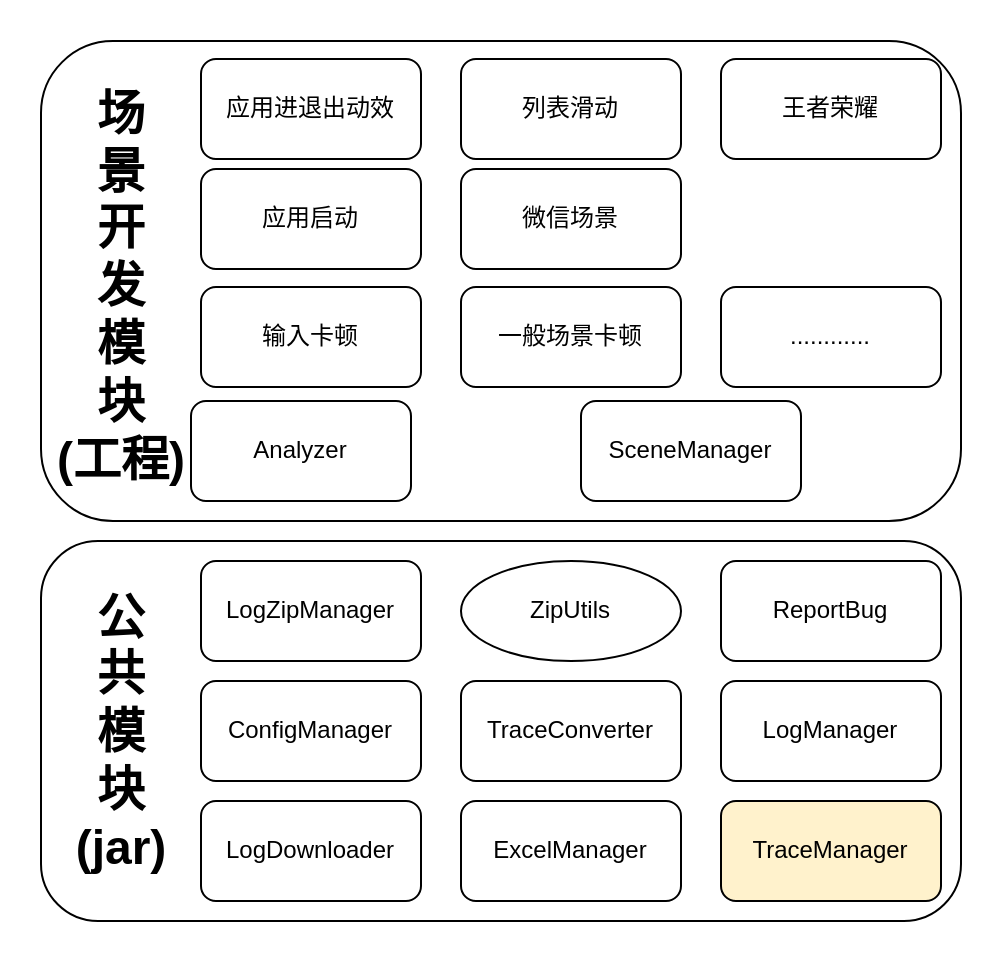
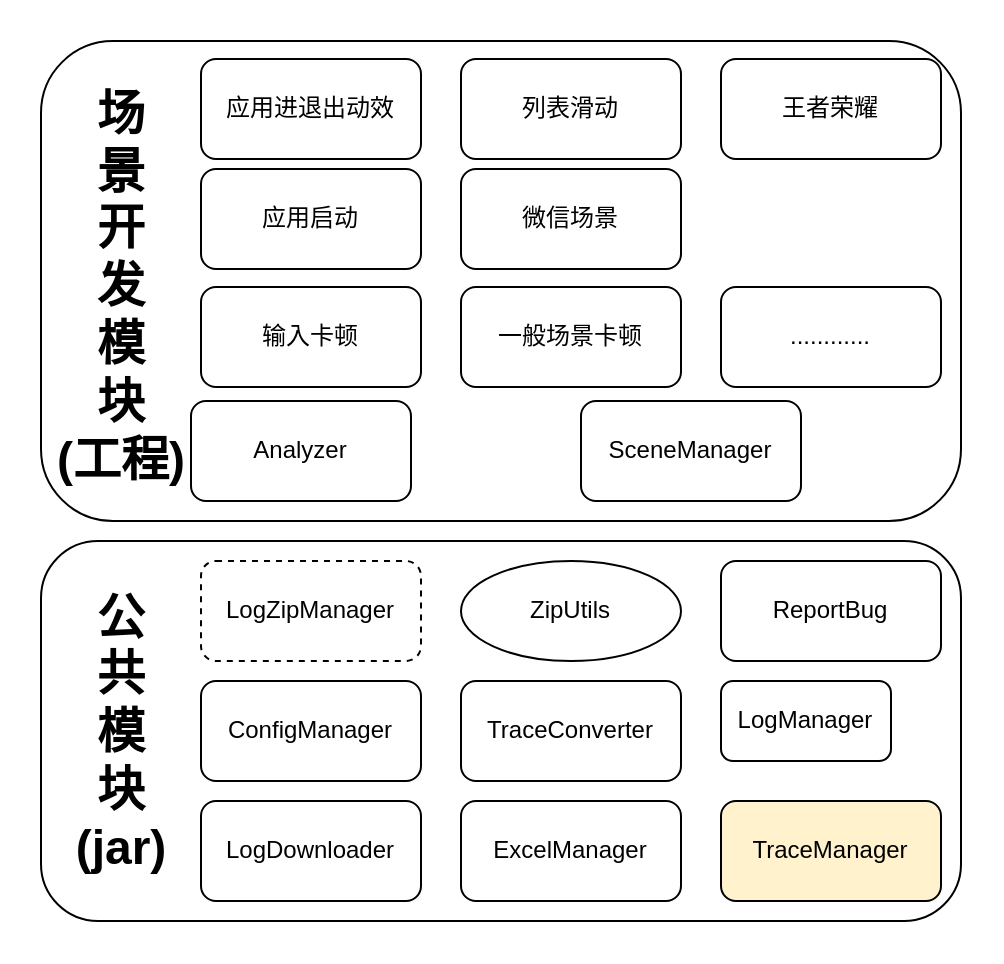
(311, 611) -> (311, 611)
(831, 731) -> (806, 721)
